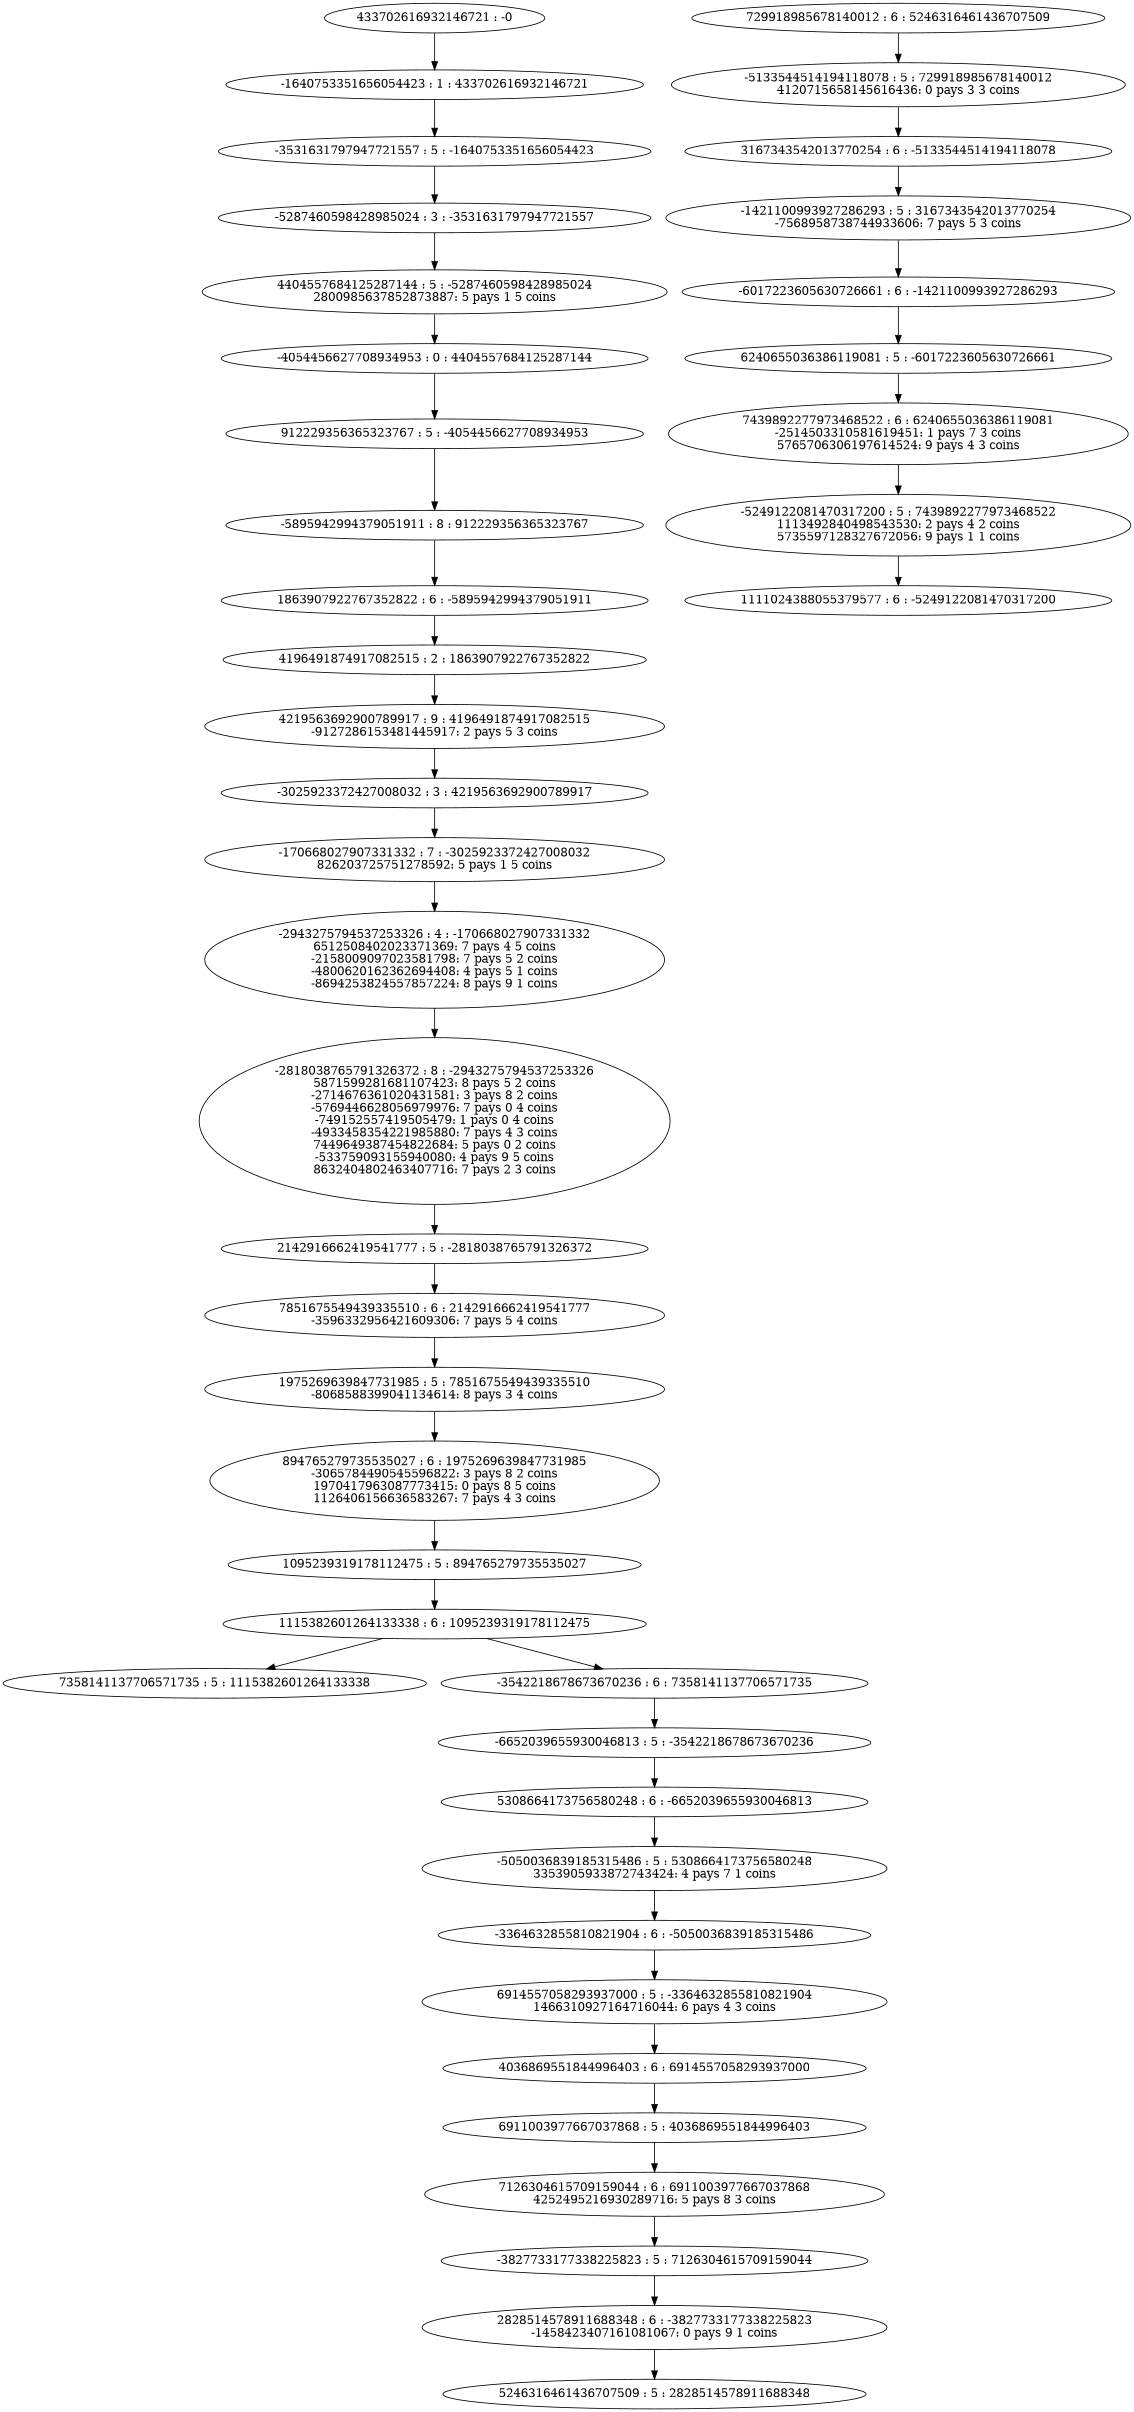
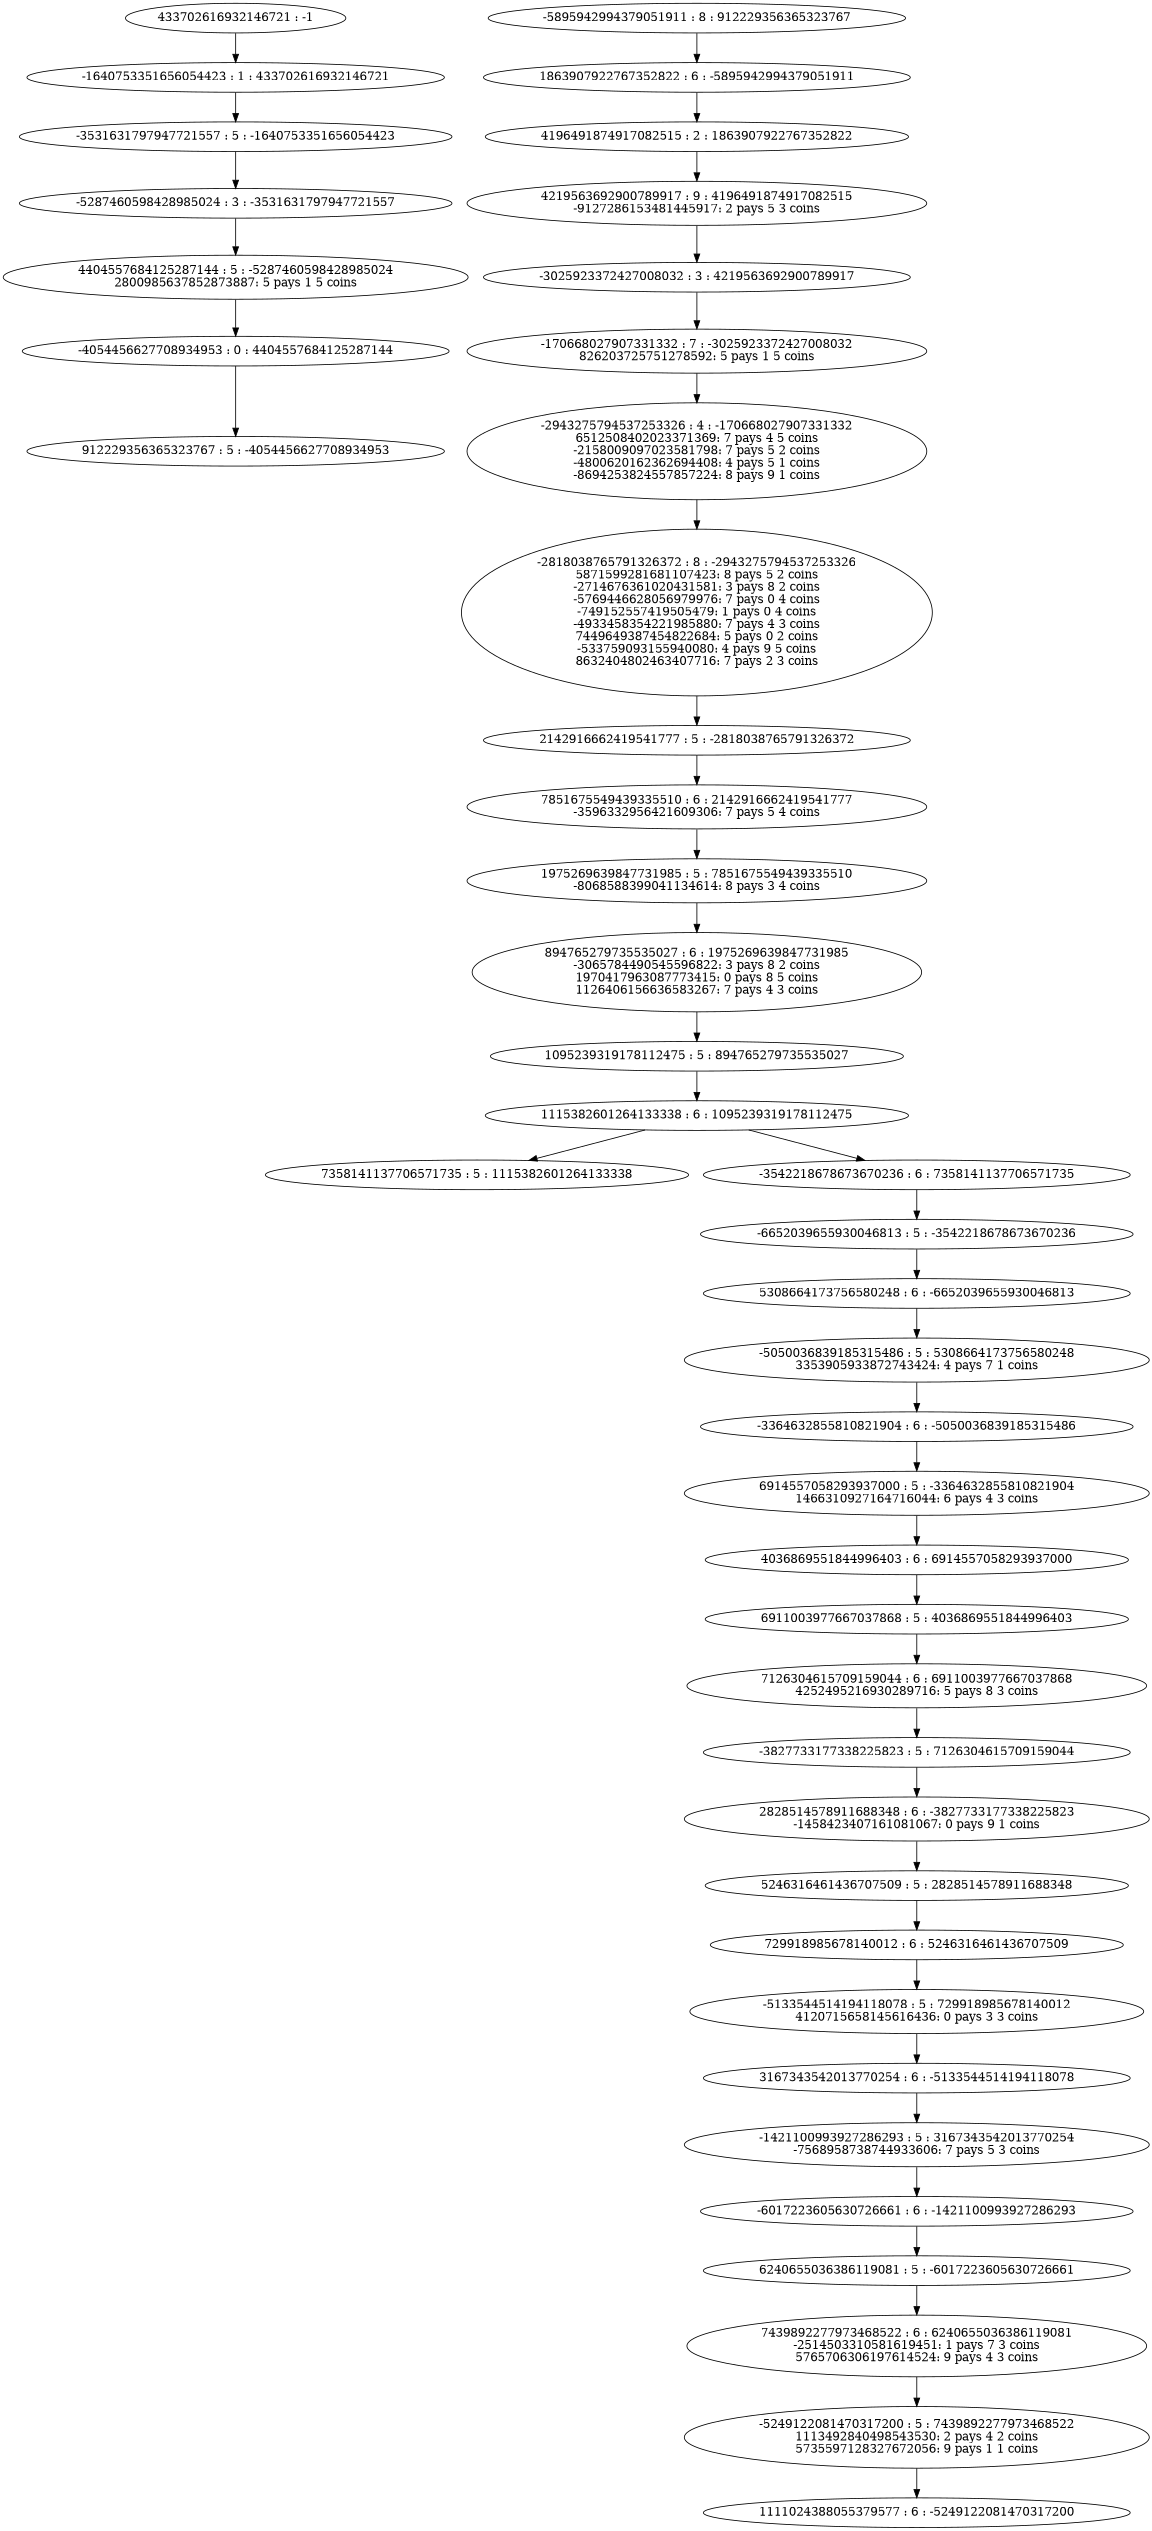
(435, 18) -> (236, 18)
(435, 475) -> none
none -> (917, 1911)
